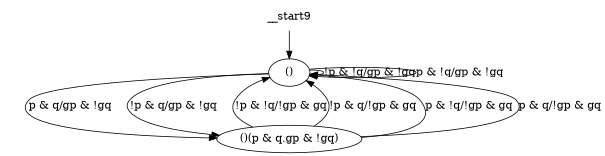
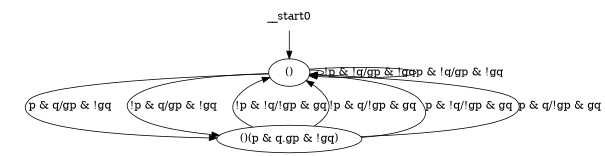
(289, 17) -> (289, 17)
